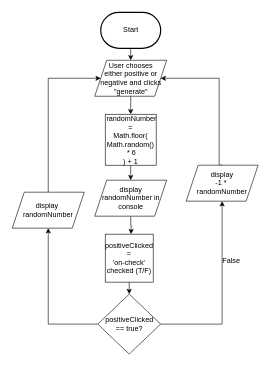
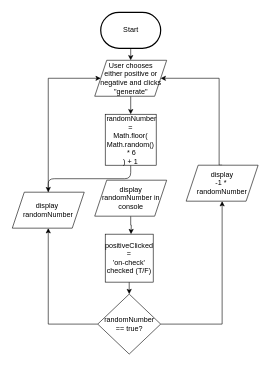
(131, 174) -> (129, 178)
(231, 261) -> none
(130, 324) -> (130, 324)
